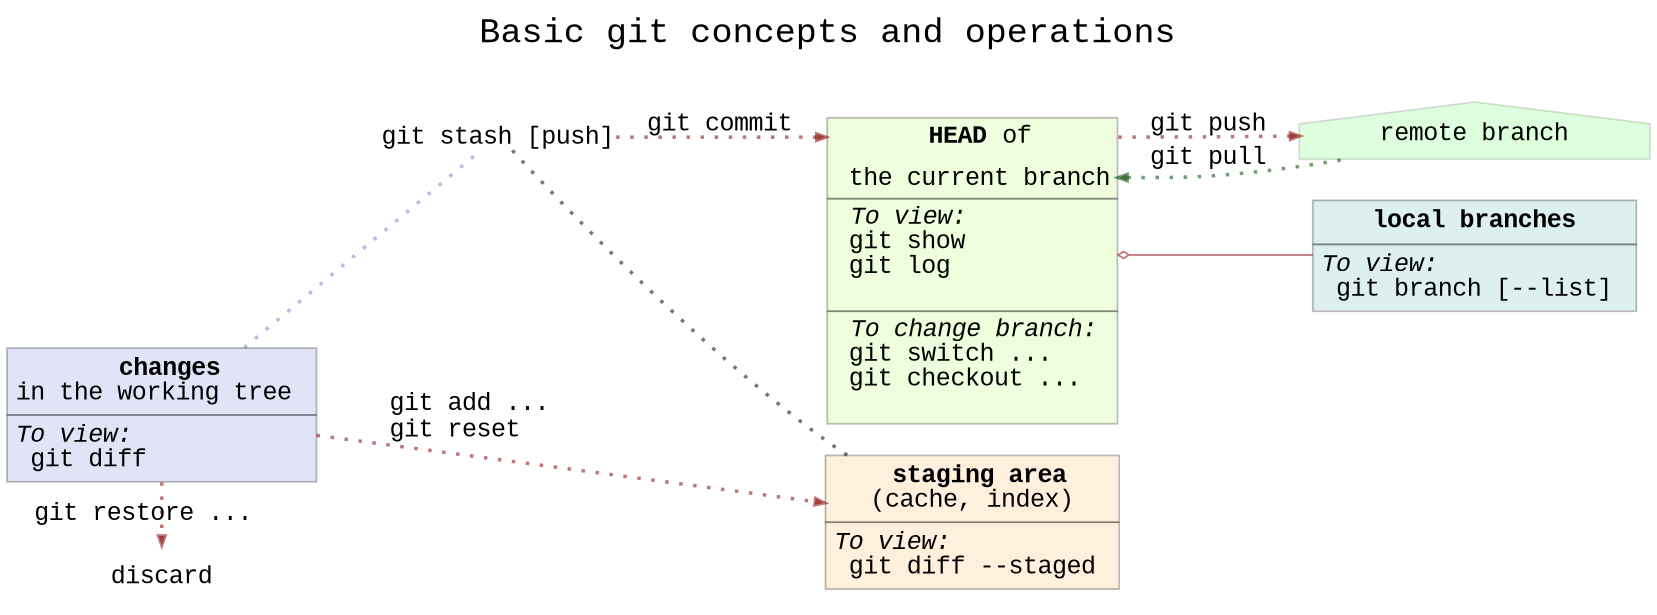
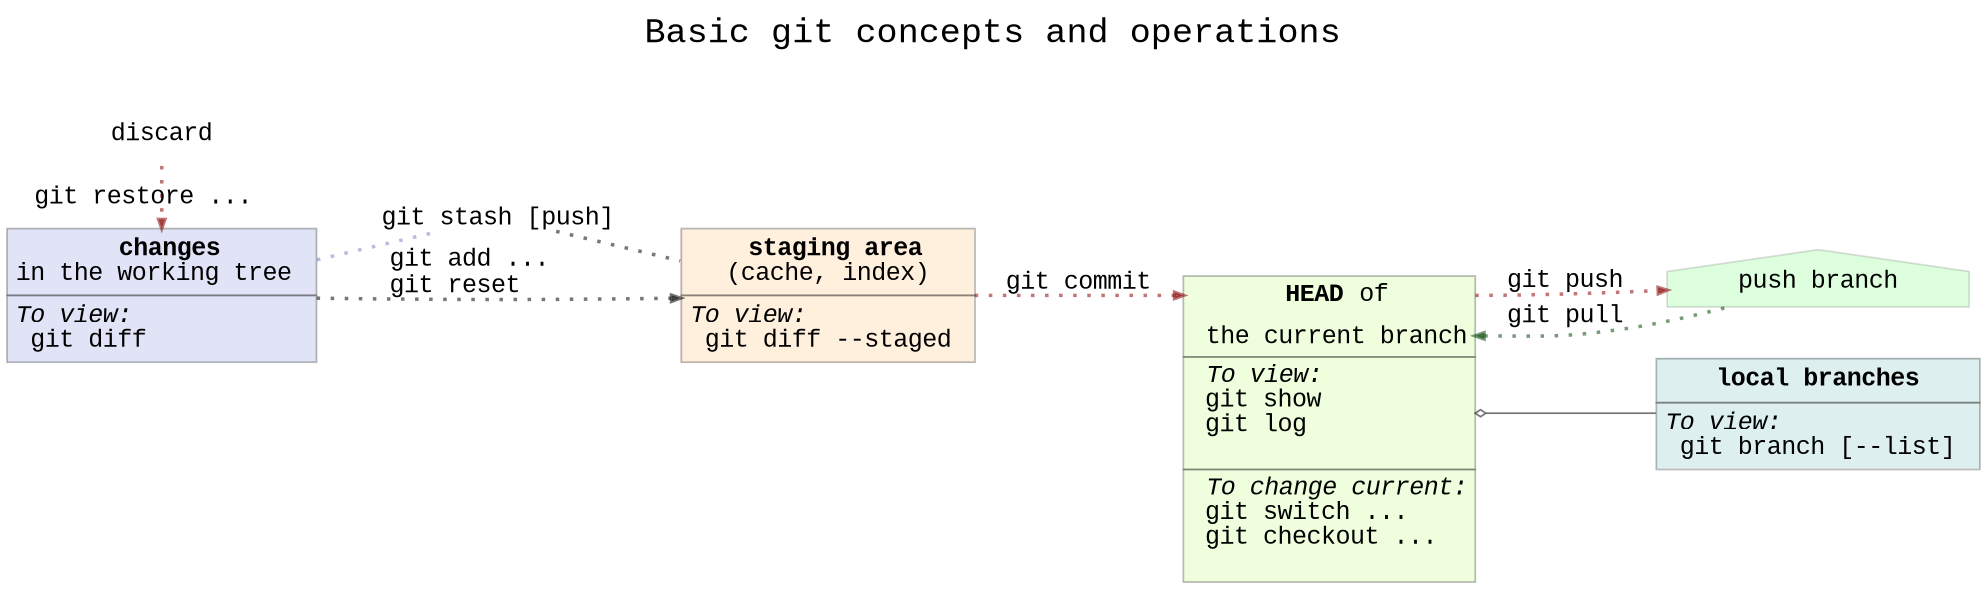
(1475, 134) -> (1818, 281)
(716, 137) -> (1075, 295)
(1221, 255) -> (1571, 413)
(974, 329) -> (1337, 487)
(566, 468) -> (494, 300)
(162, 509) -> (162, 193)
